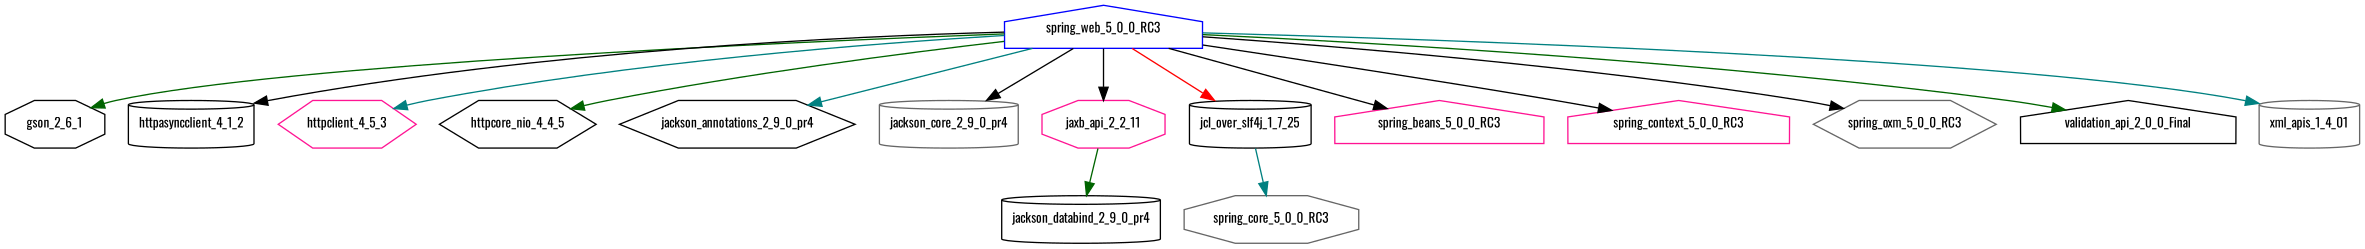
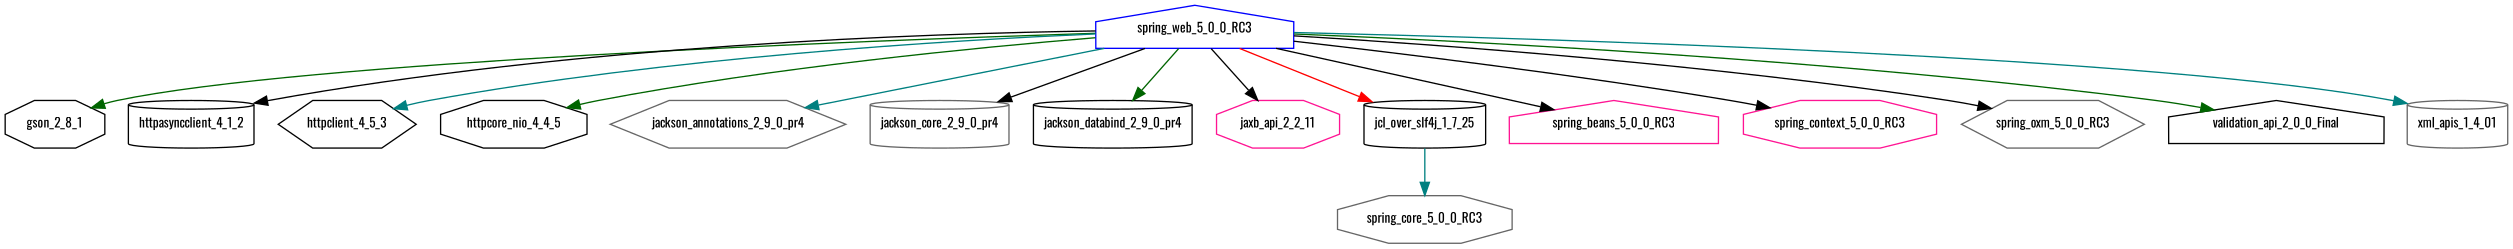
(55, 124) -> (55, 124)
(347, 124) -> (347, 124)
(518, 124) -> (514, 124)
(737, 124) -> (728, 124)
(1679, 124) -> (1840, 124)
(1094, 166) -> (1160, 69)
